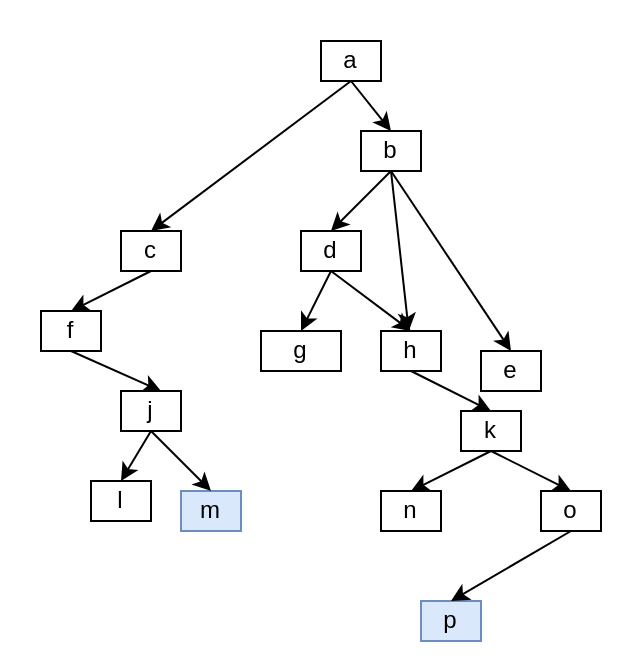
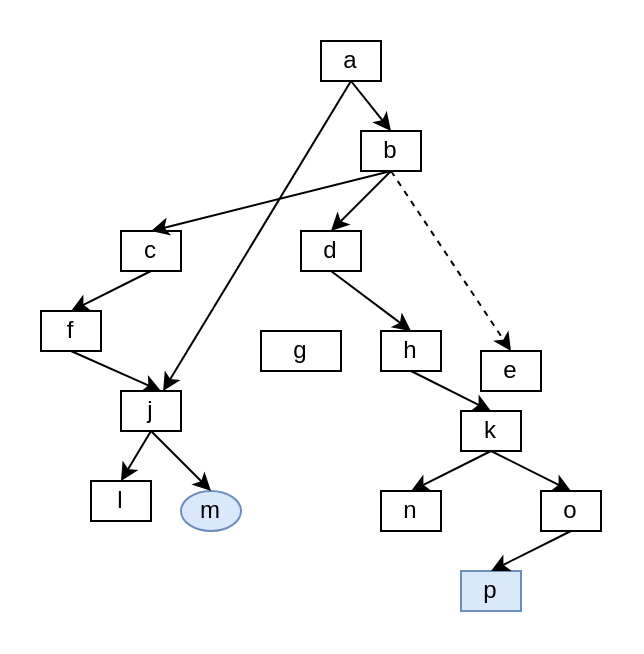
(256, 152) -> (224, 291)
(400, 249) -> (219, 214)
(450, 259) -> (450, 259)
(319, 295) -> none
(211, 511) -> (211, 511)
(451, 621) -> (491, 591)
